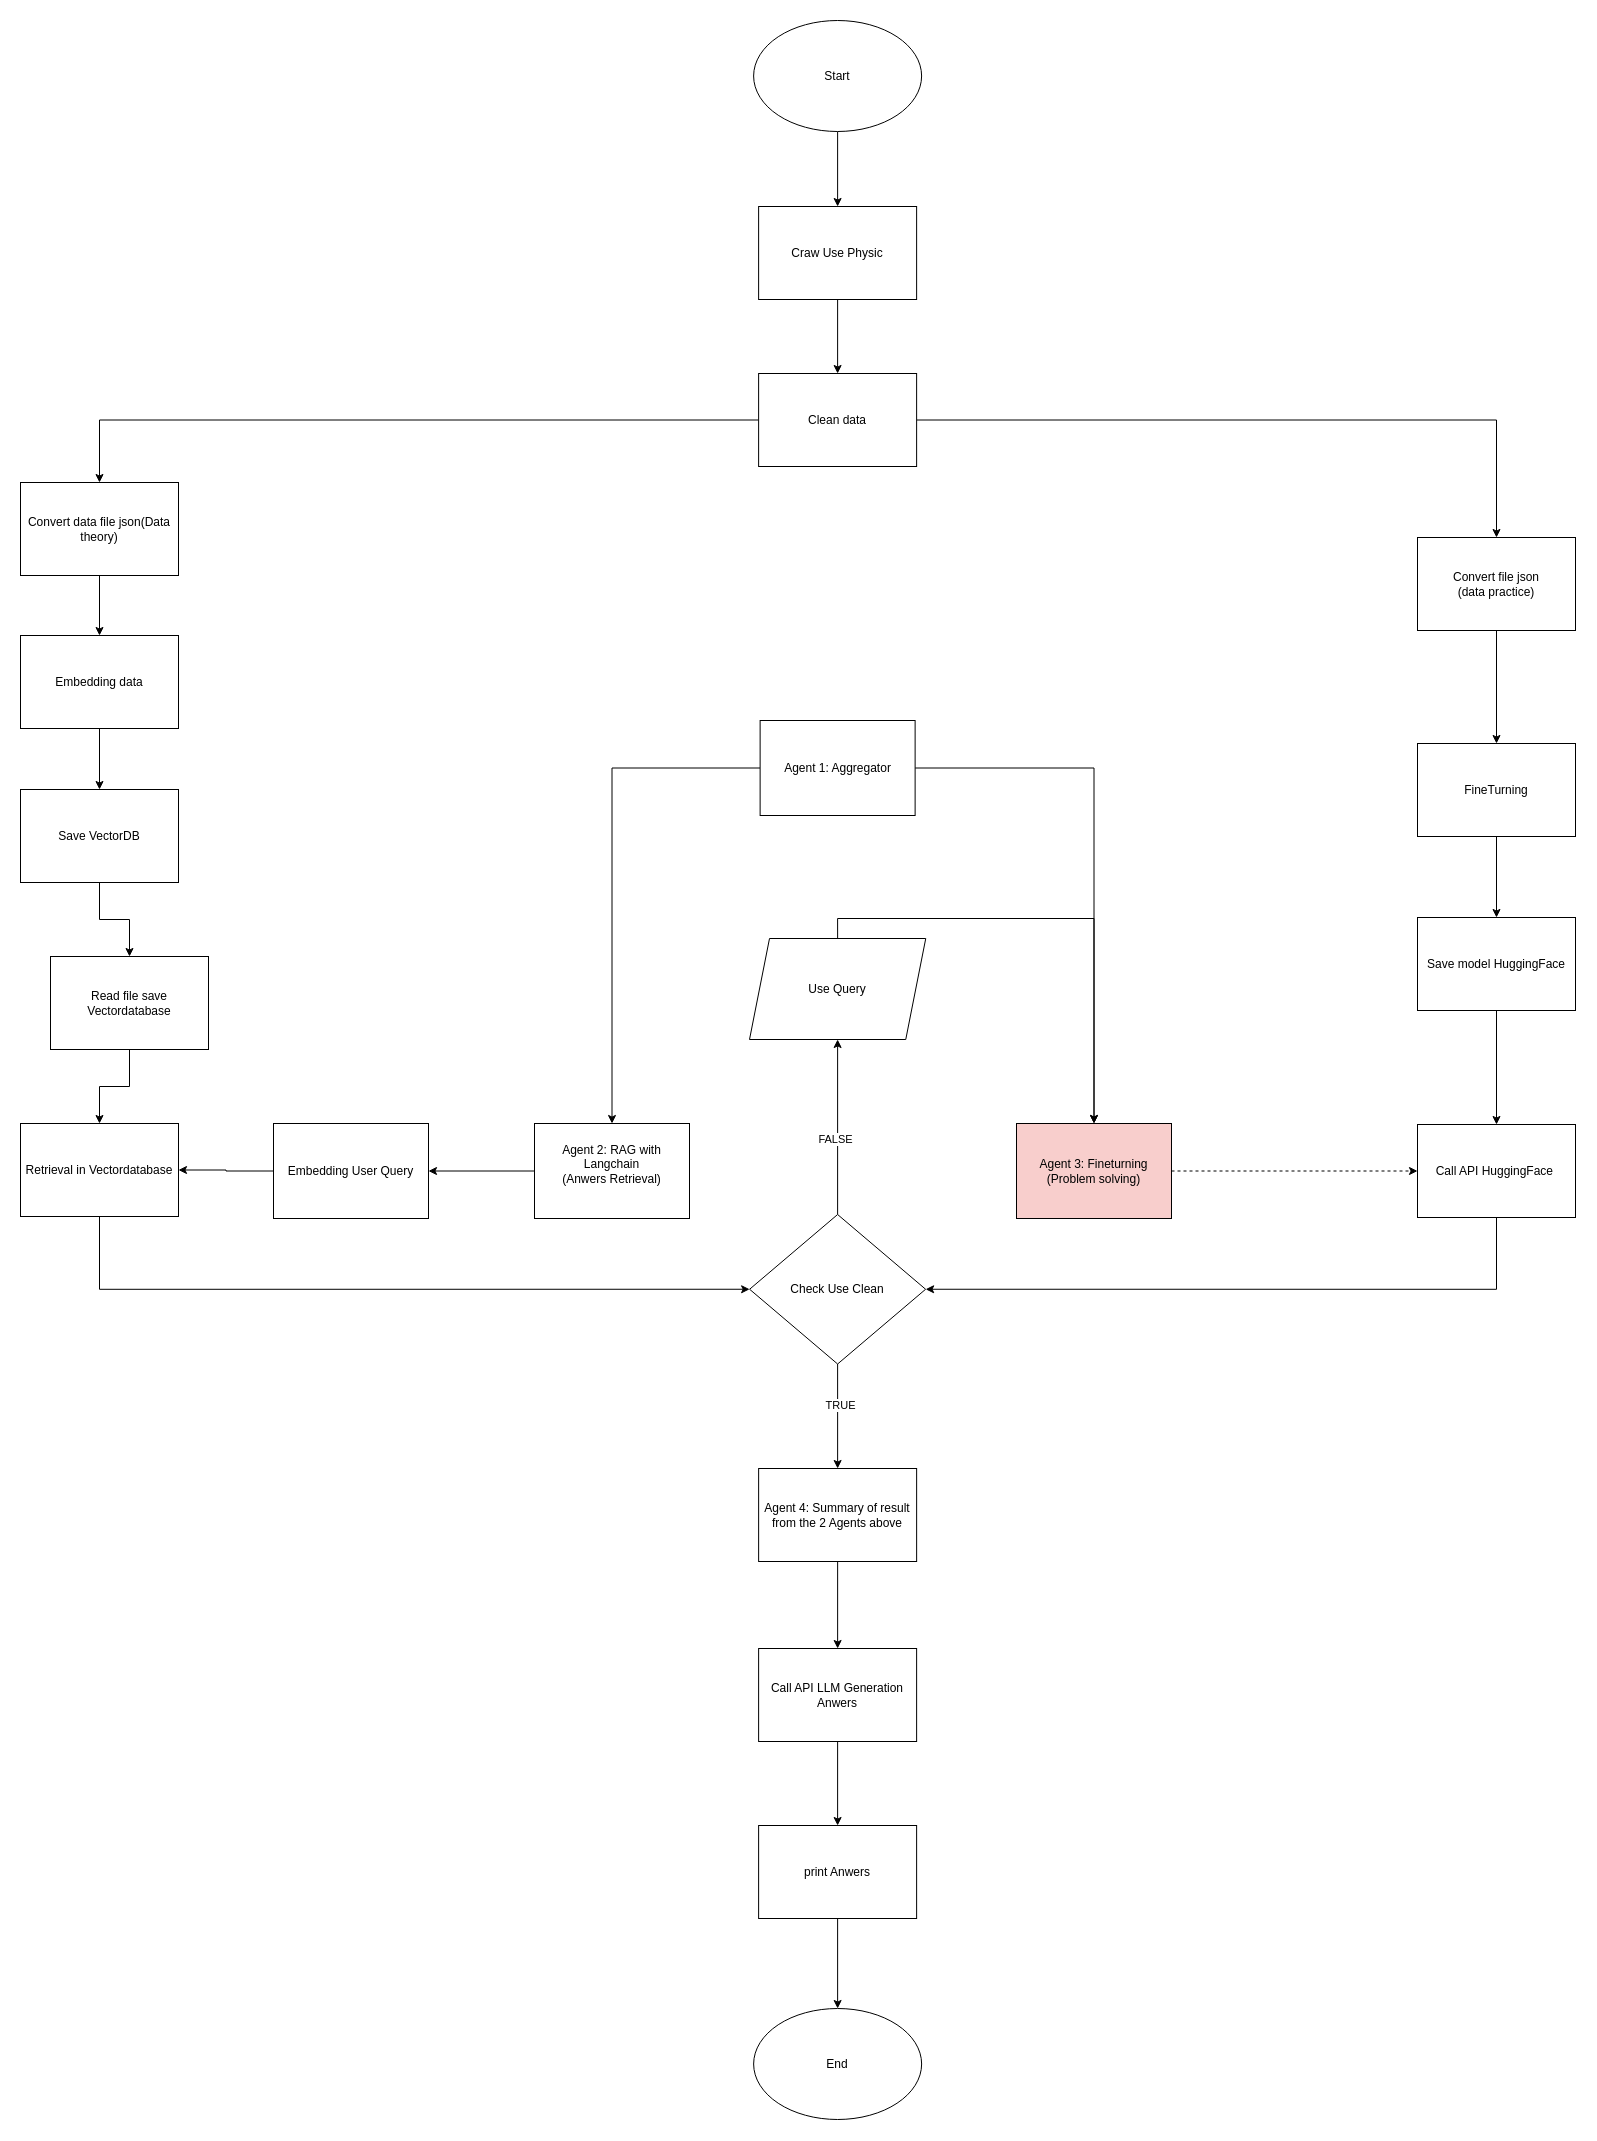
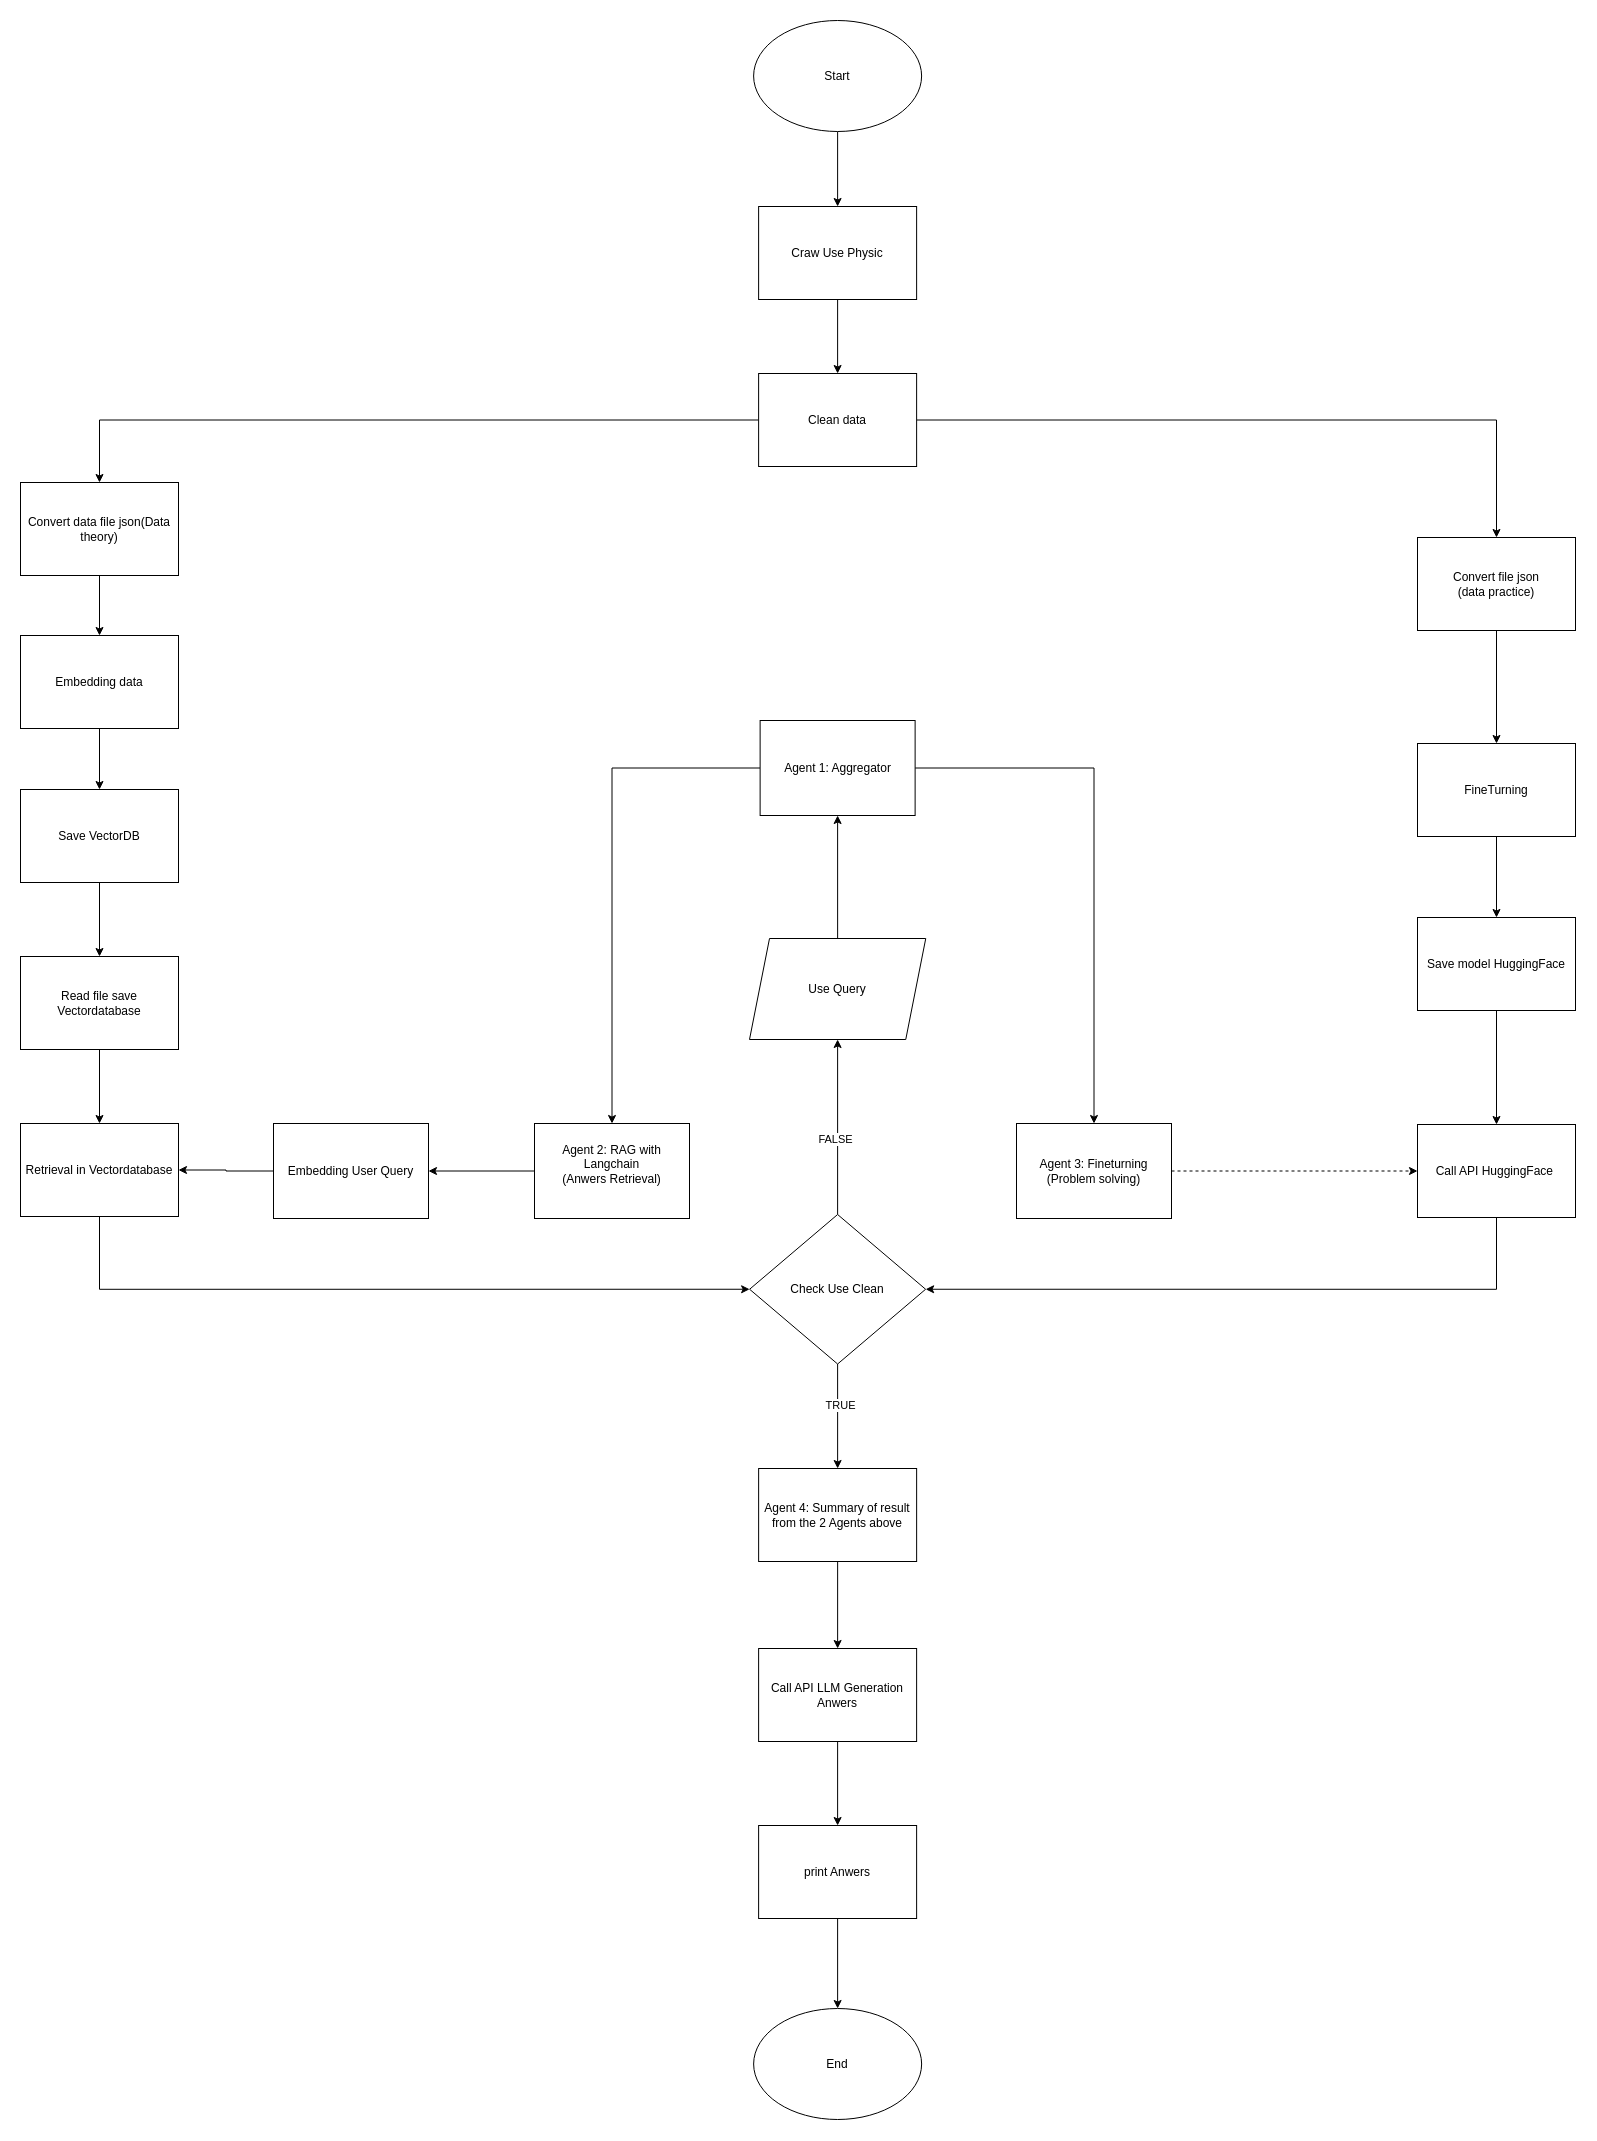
(964, 919) -> (838, 871)
(130, 1003) -> (100, 1003)
(1094, 1171) -> (1094, 1171)
